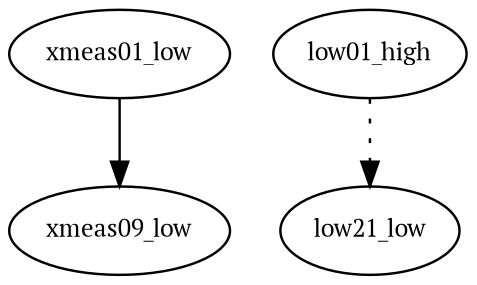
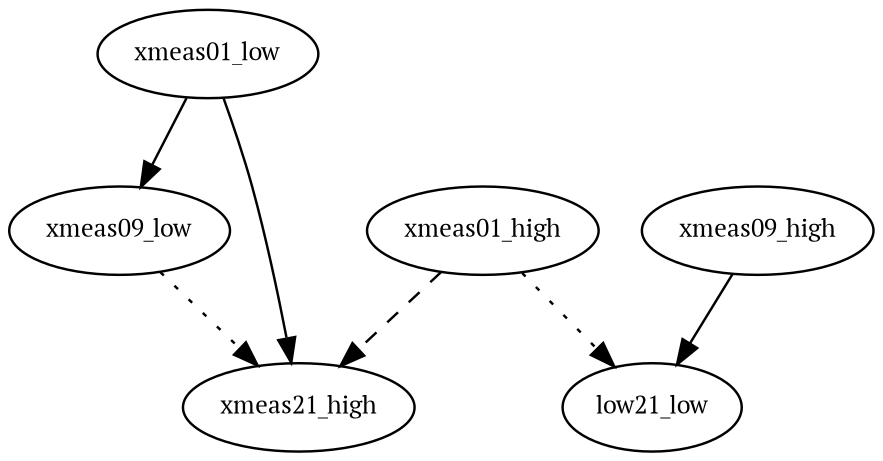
(370, 54) -> (483, 231)
none -> (758, 231)
none -> (299, 407)
